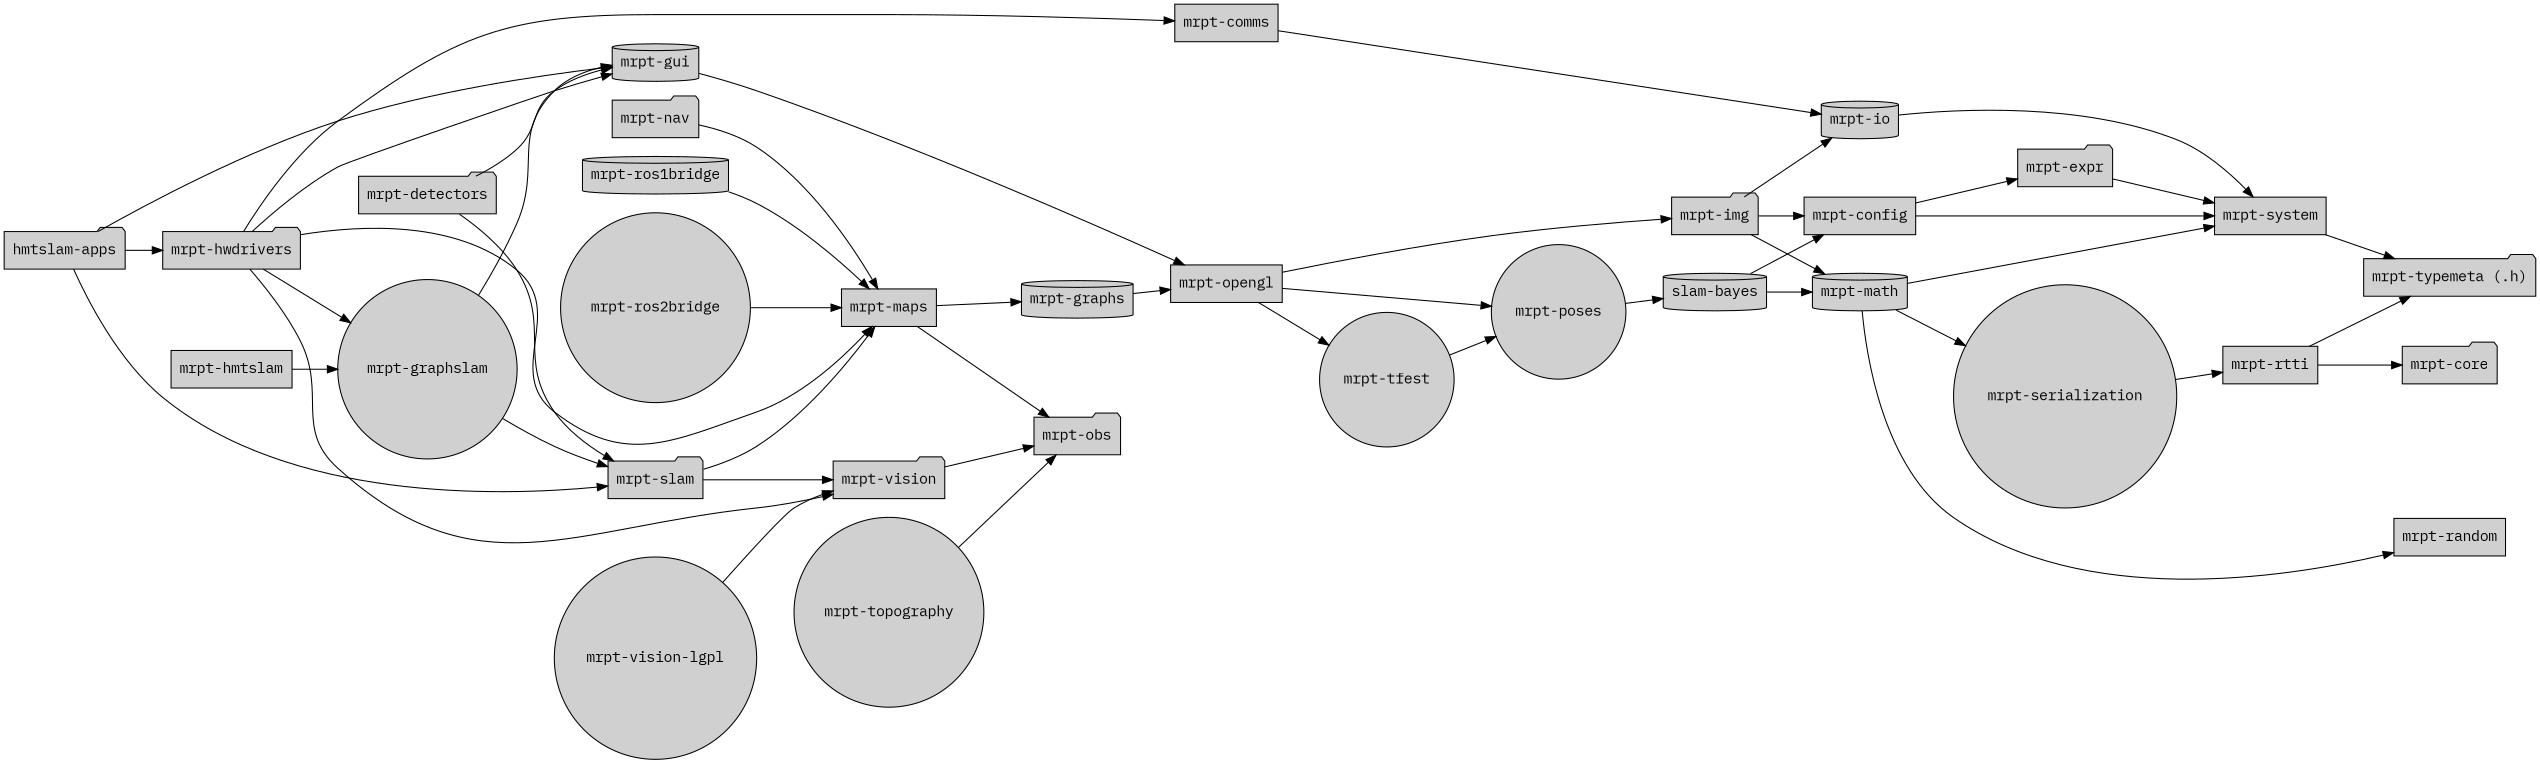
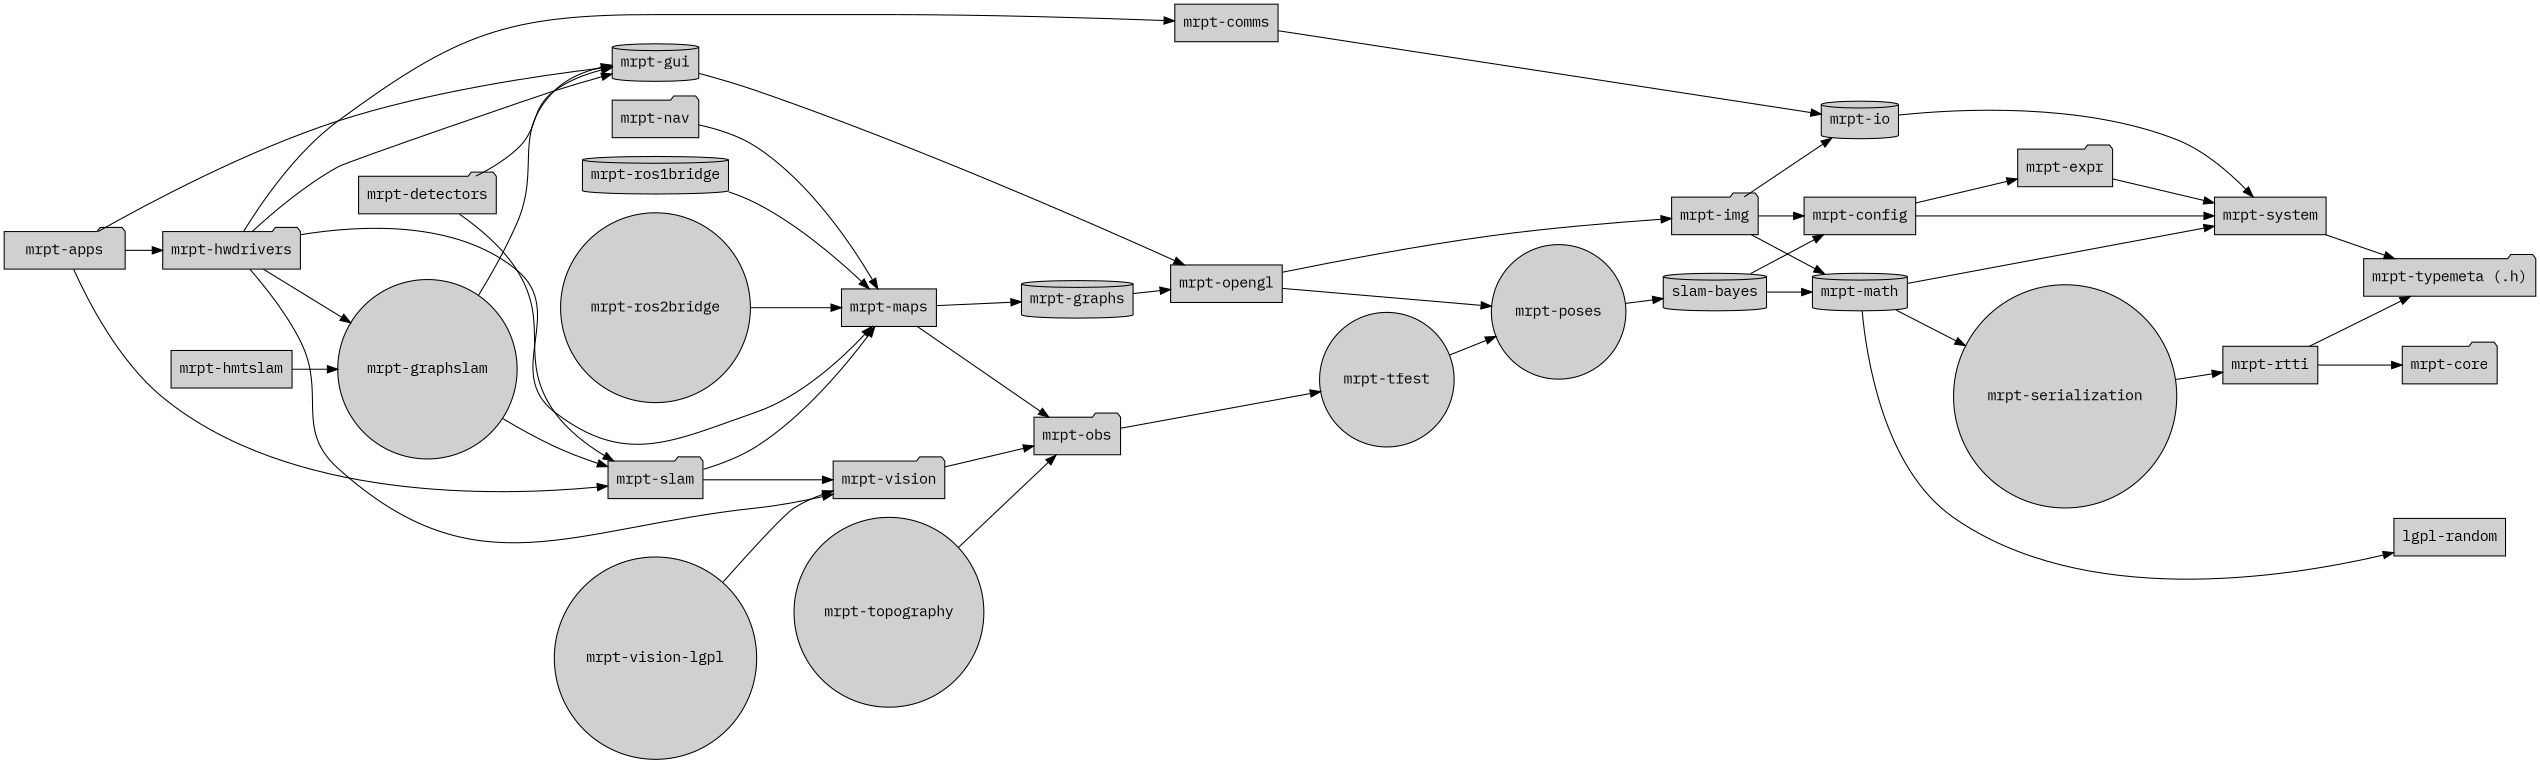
(65, 250) -> (65, 250)
(1289, 321) -> (1215, 411)
(2450, 537) -> (2450, 537)
